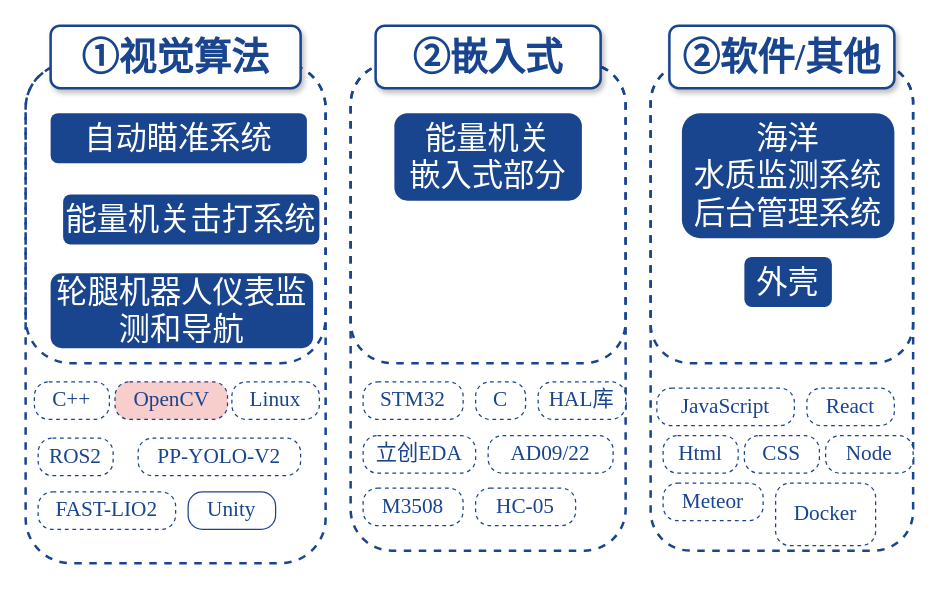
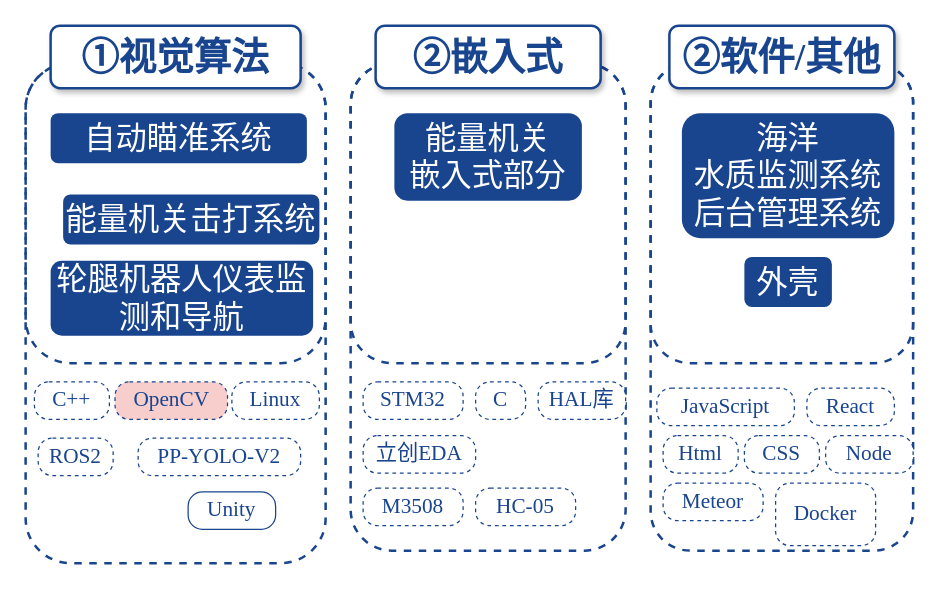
(182, 311) -> (182, 298)
(551, 454) -> none
(107, 511) -> none
